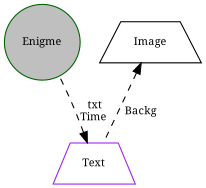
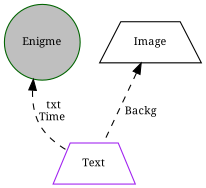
(72, 104) -> (40, 126)
